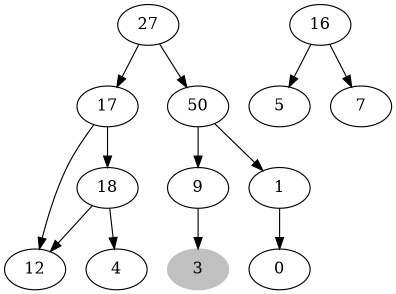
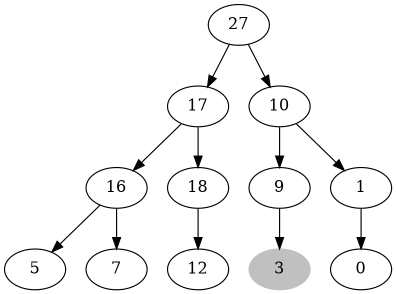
(198, 106) -> (280, 106)
(62, 179) -> (162, 143)
(117, 269) -> none
